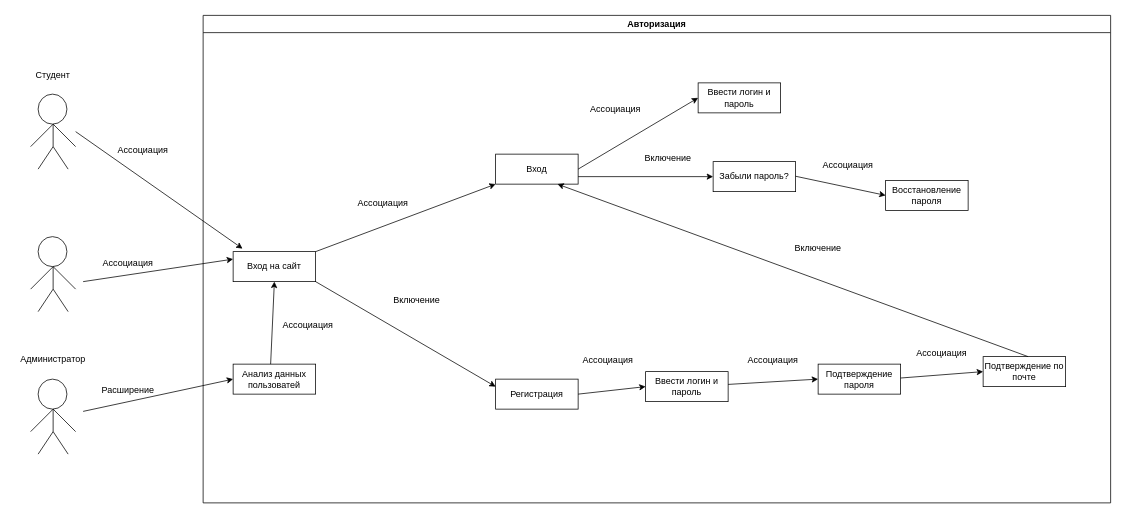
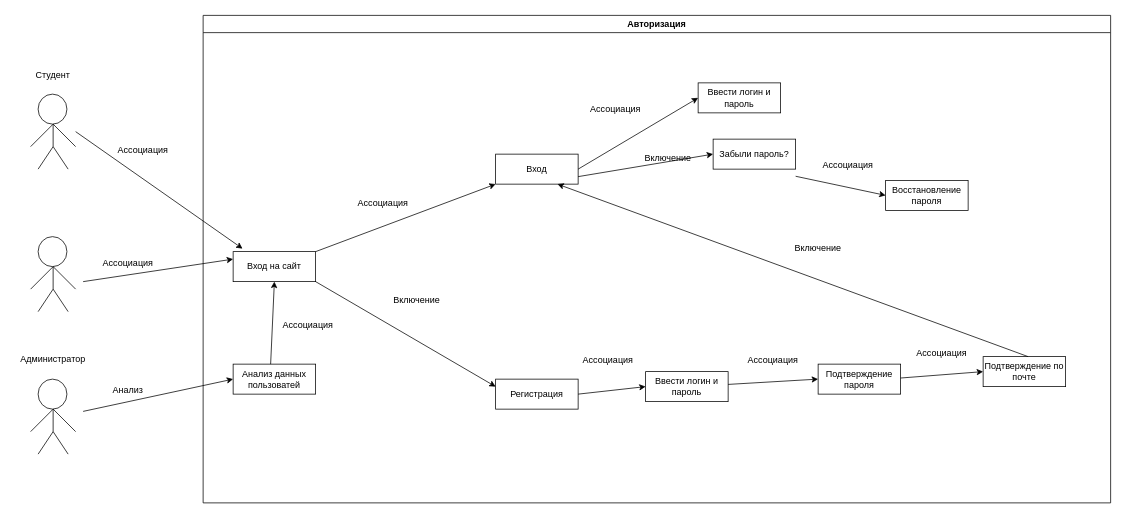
(754, 177) -> (754, 154)
(128, 390) -> (128, 390)
